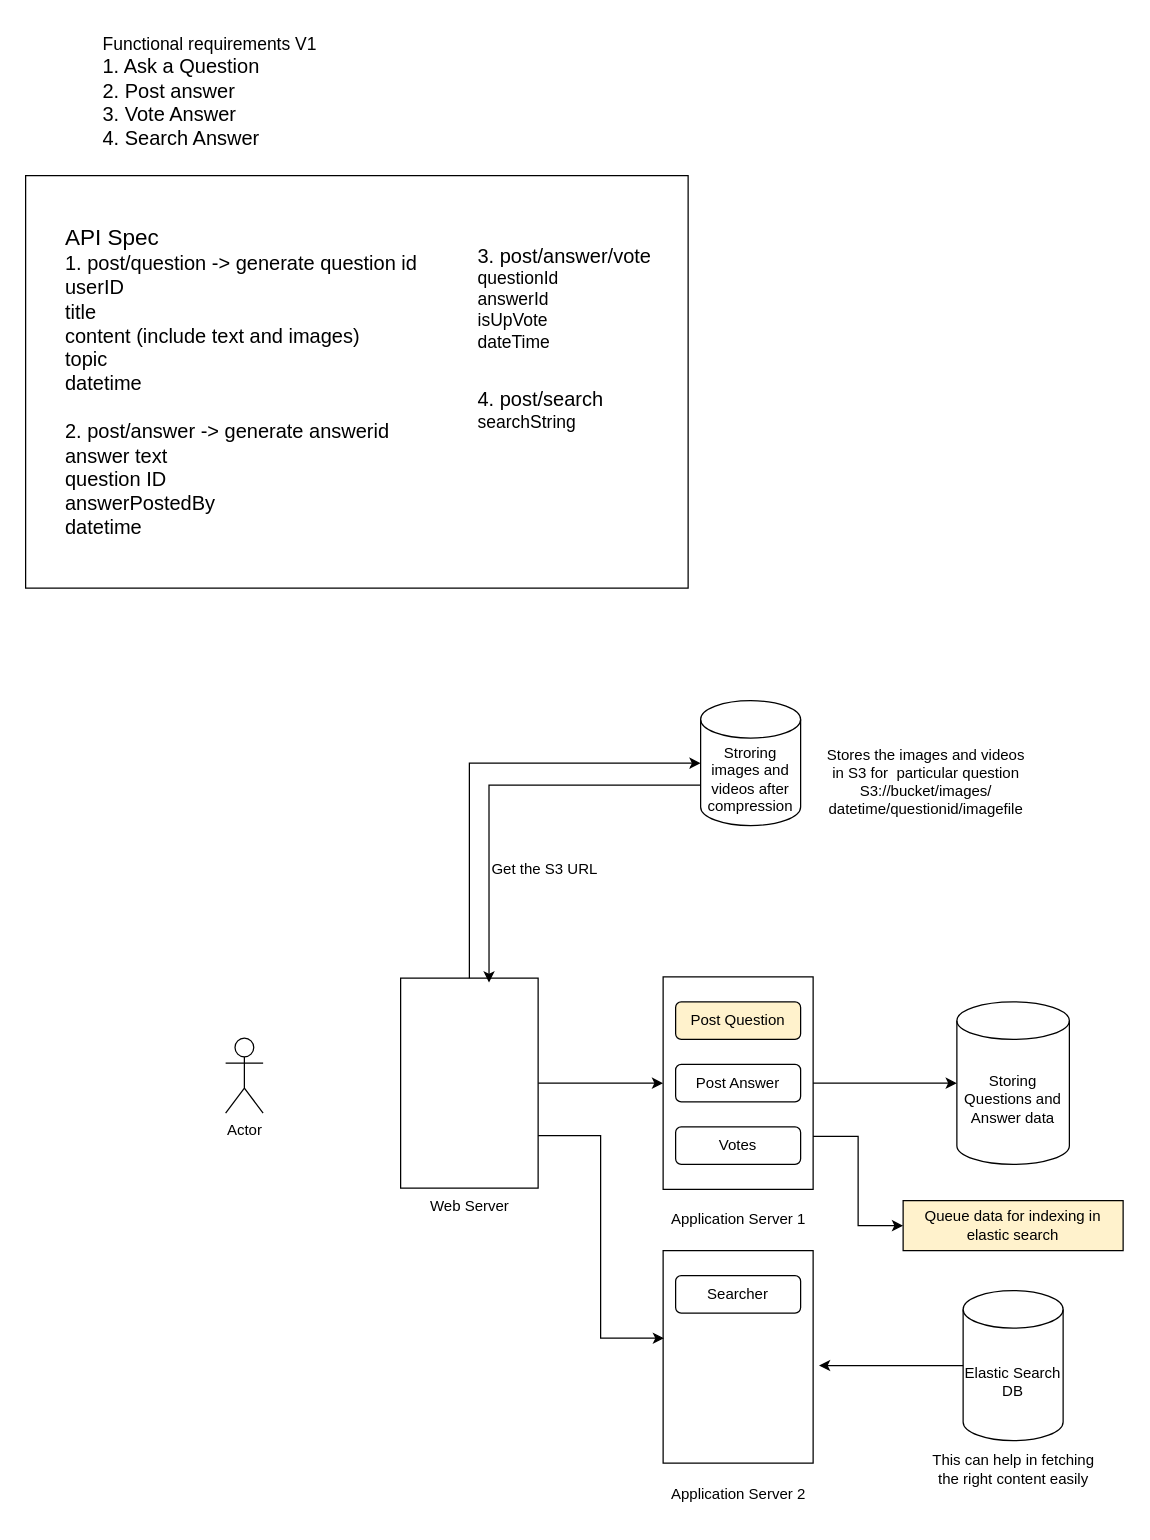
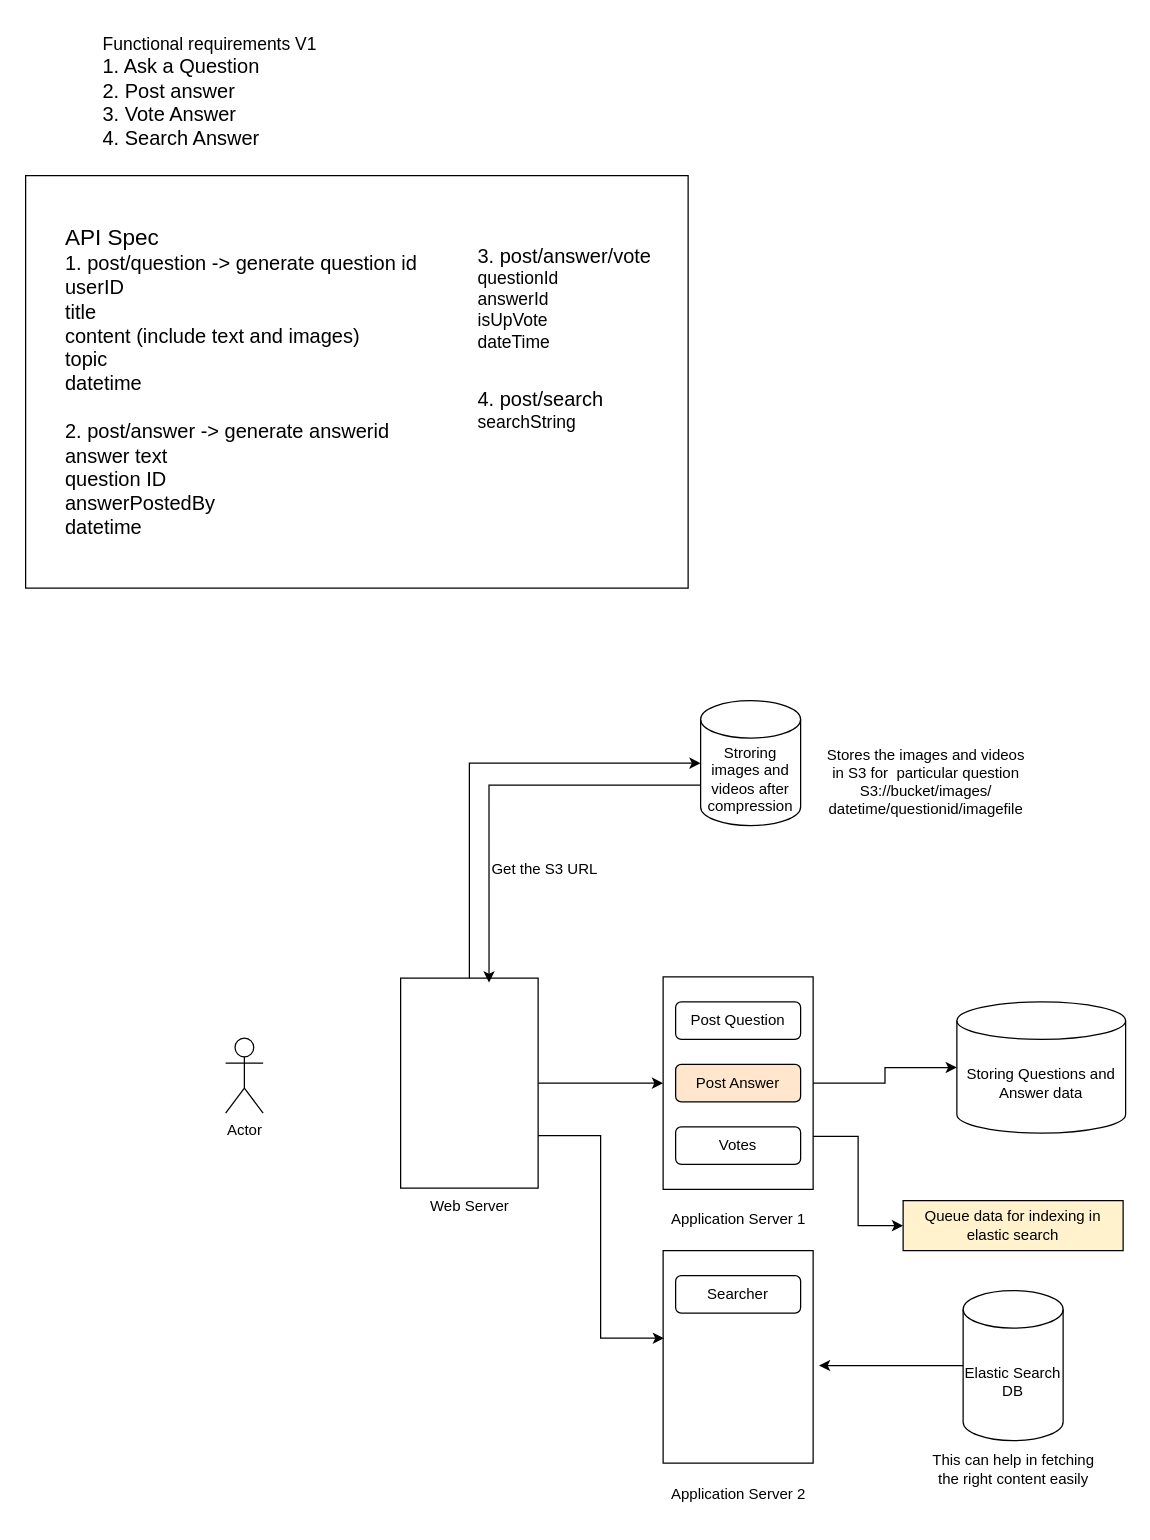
(738, 1021) -> (738, 1021)
(738, 1083) -> (738, 1083)
(1013, 1083) -> (1041, 1068)
